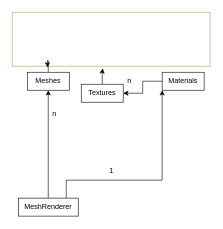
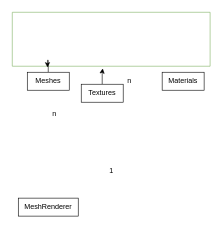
(143, 93) -> none
(48, 95) -> none
(66, 180) -> none
